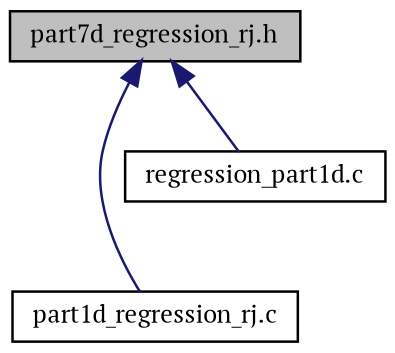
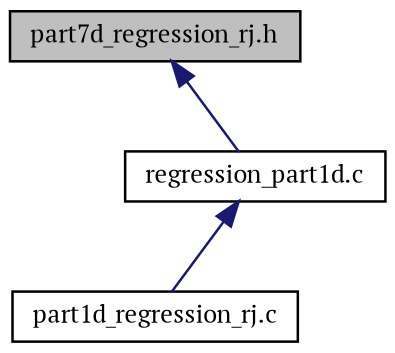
(101, 189) -> (197, 257)
